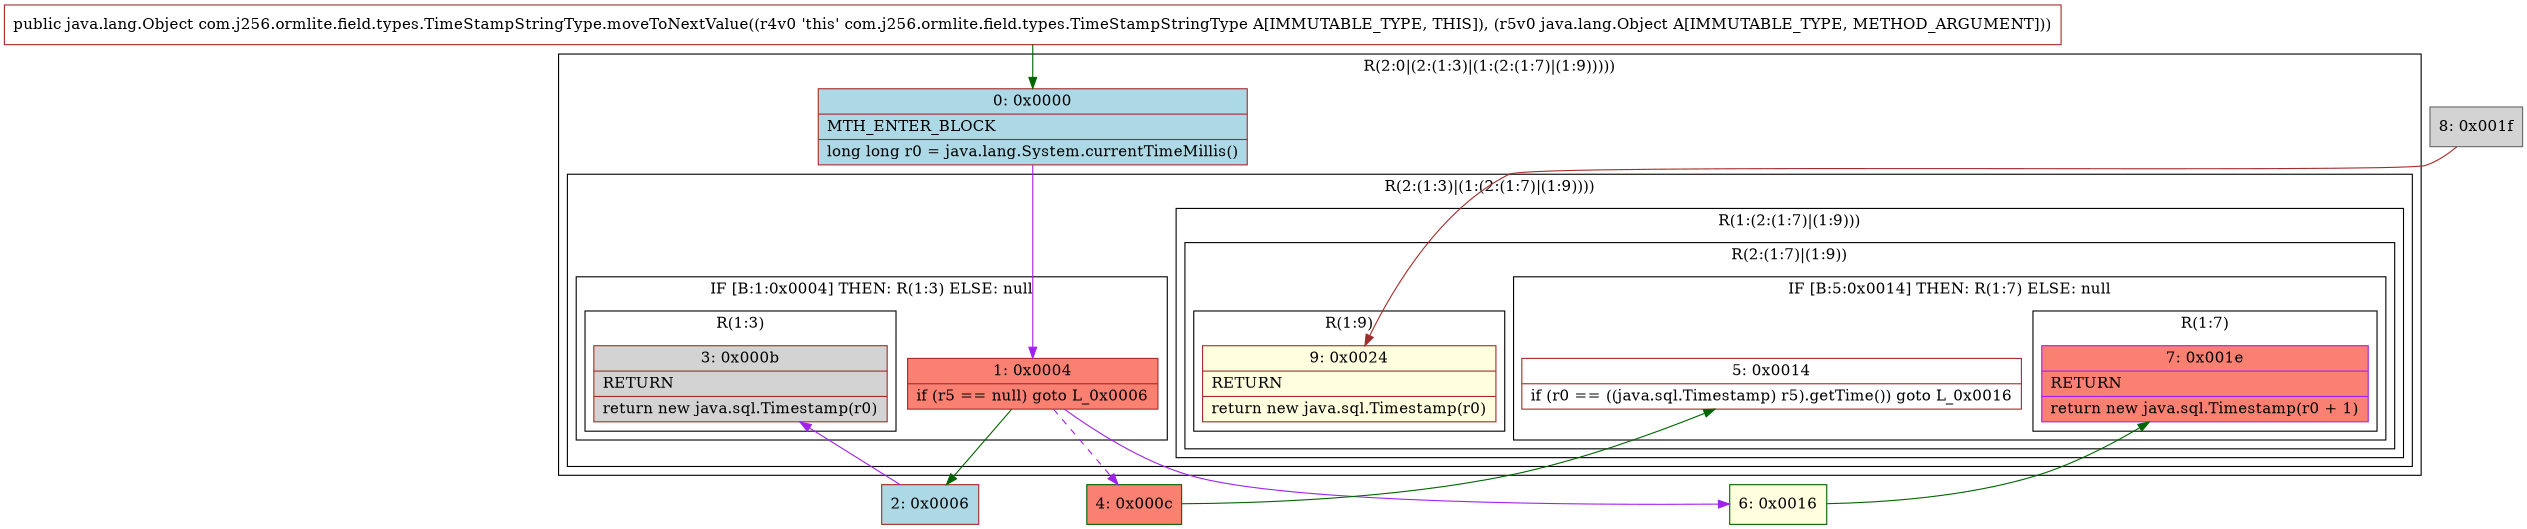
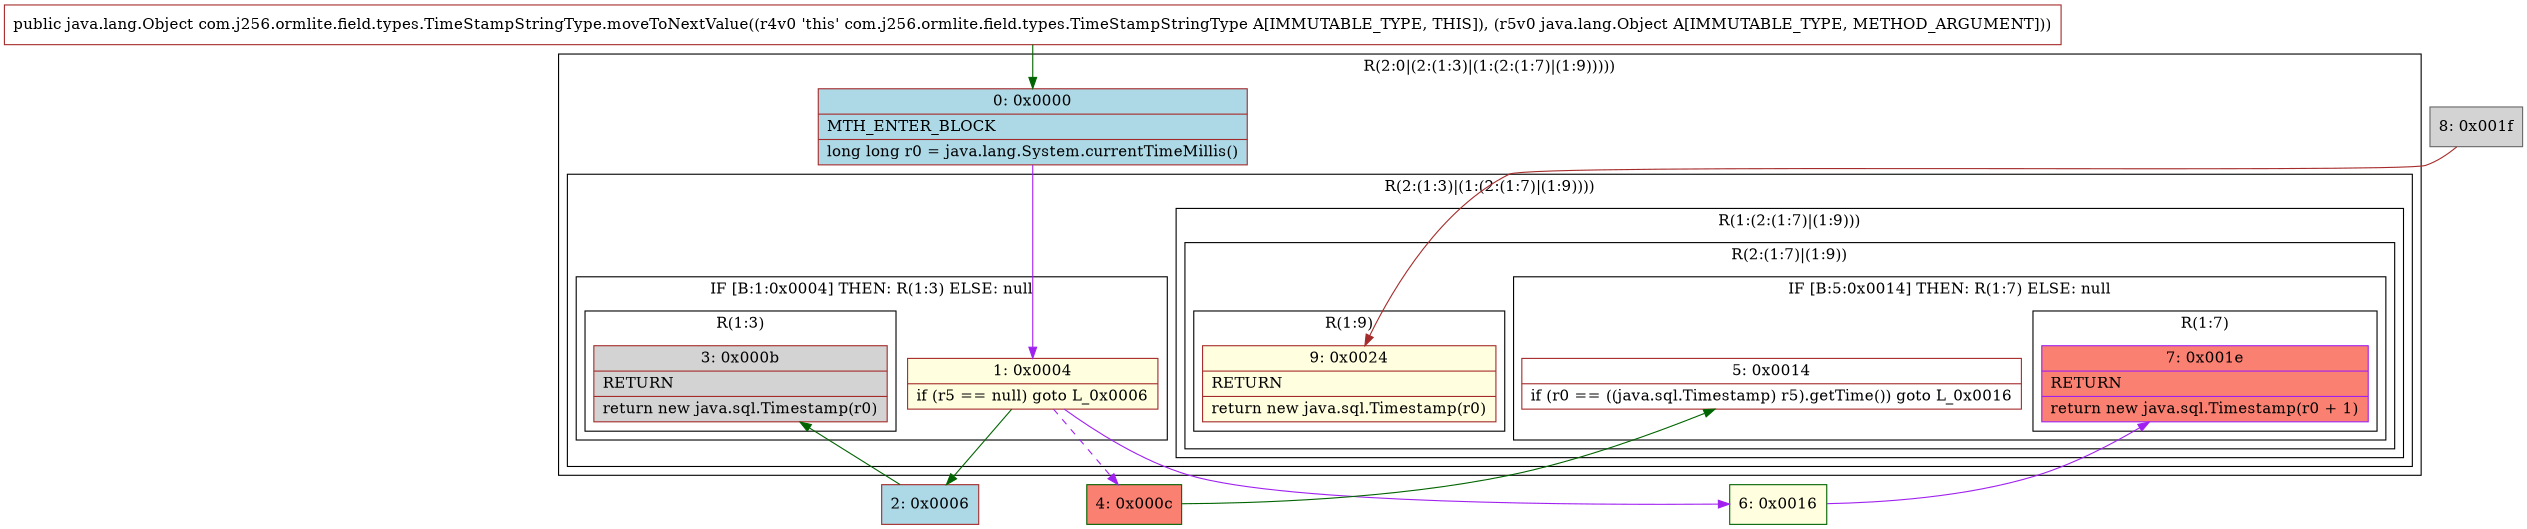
(1033, 384) -> (1033, 384)
(855, 456) -> (855, 456)
(1989, 487) -> (1989, 487)
